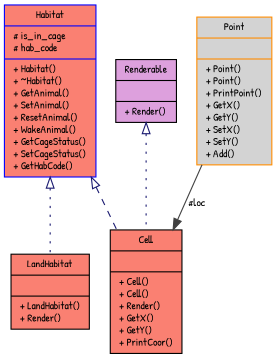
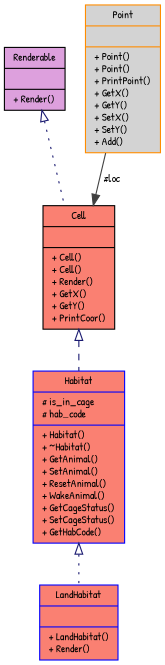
(106, 208) -> (79, 356)
(50, 292) -> (79, 623)
